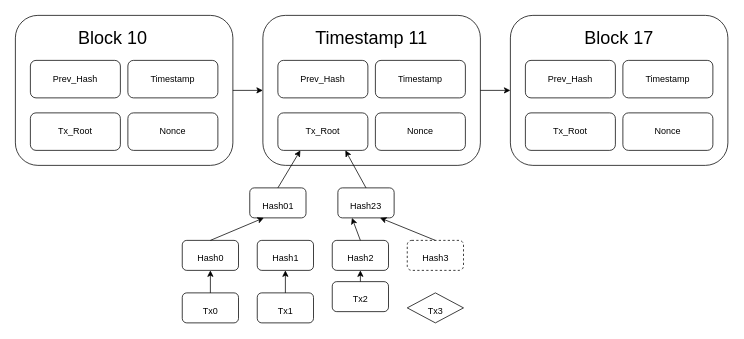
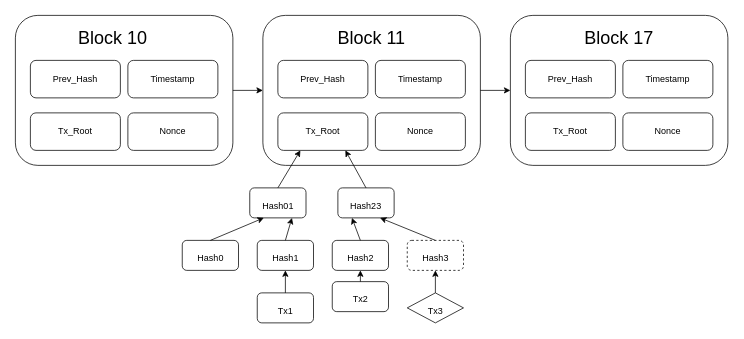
(372, 38) -> (372, 38)
none -> (288, 231)
(210, 285) -> none
none -> (435, 285)
(210, 308) -> none
